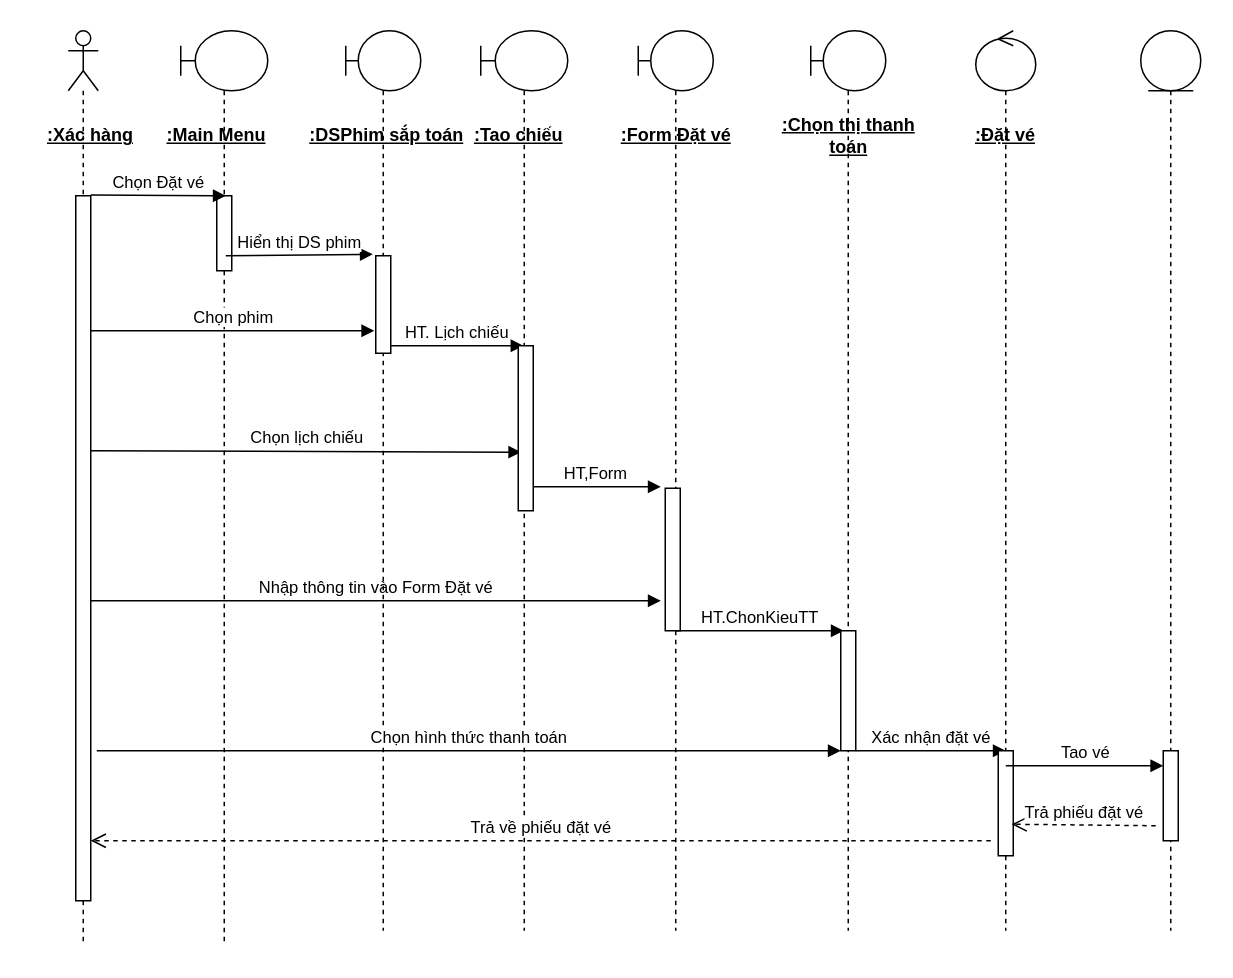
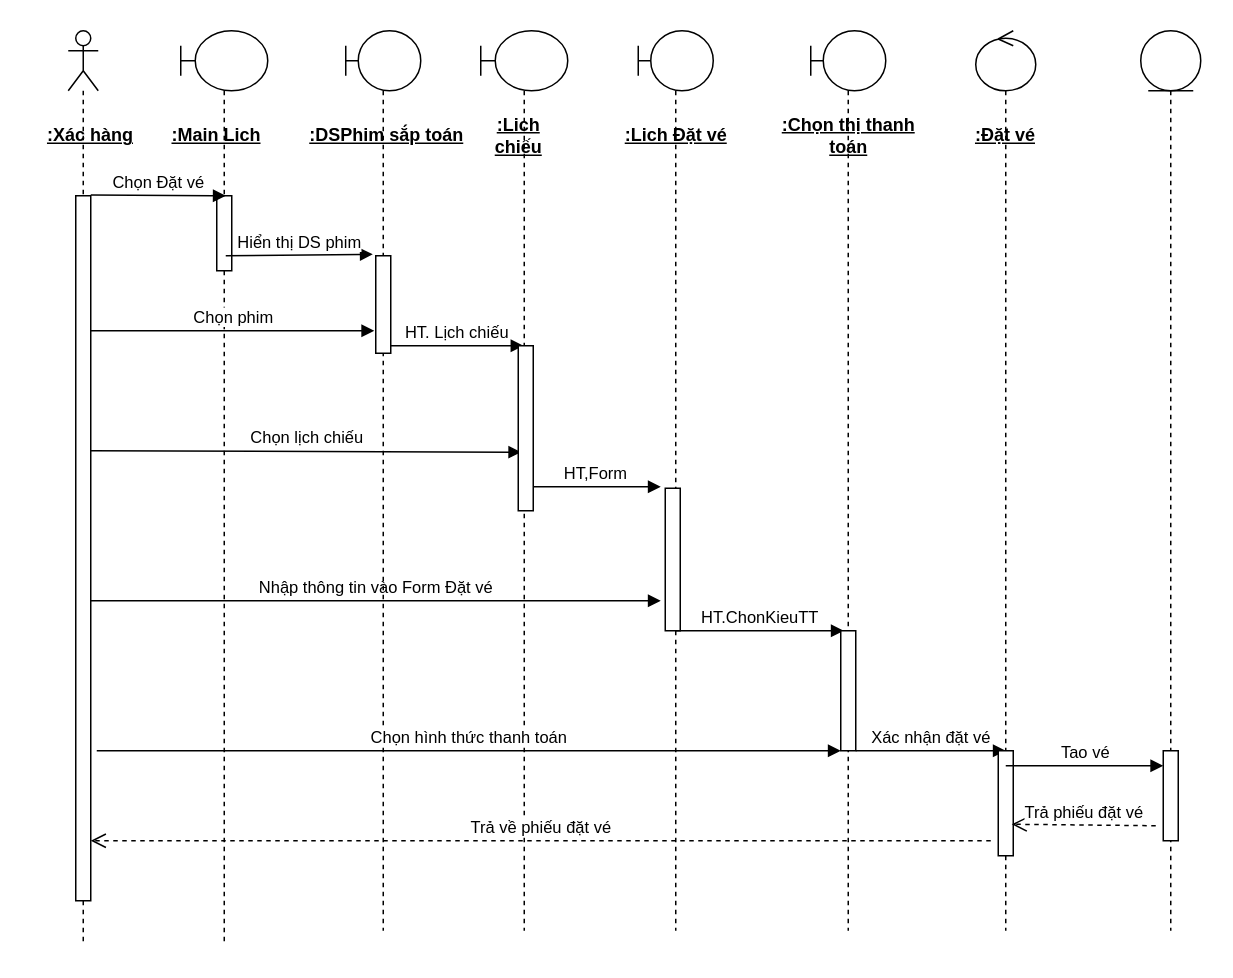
(217, 136) -> (217, 136)
(519, 136) -> (519, 136)
(677, 136) -> (677, 136)
